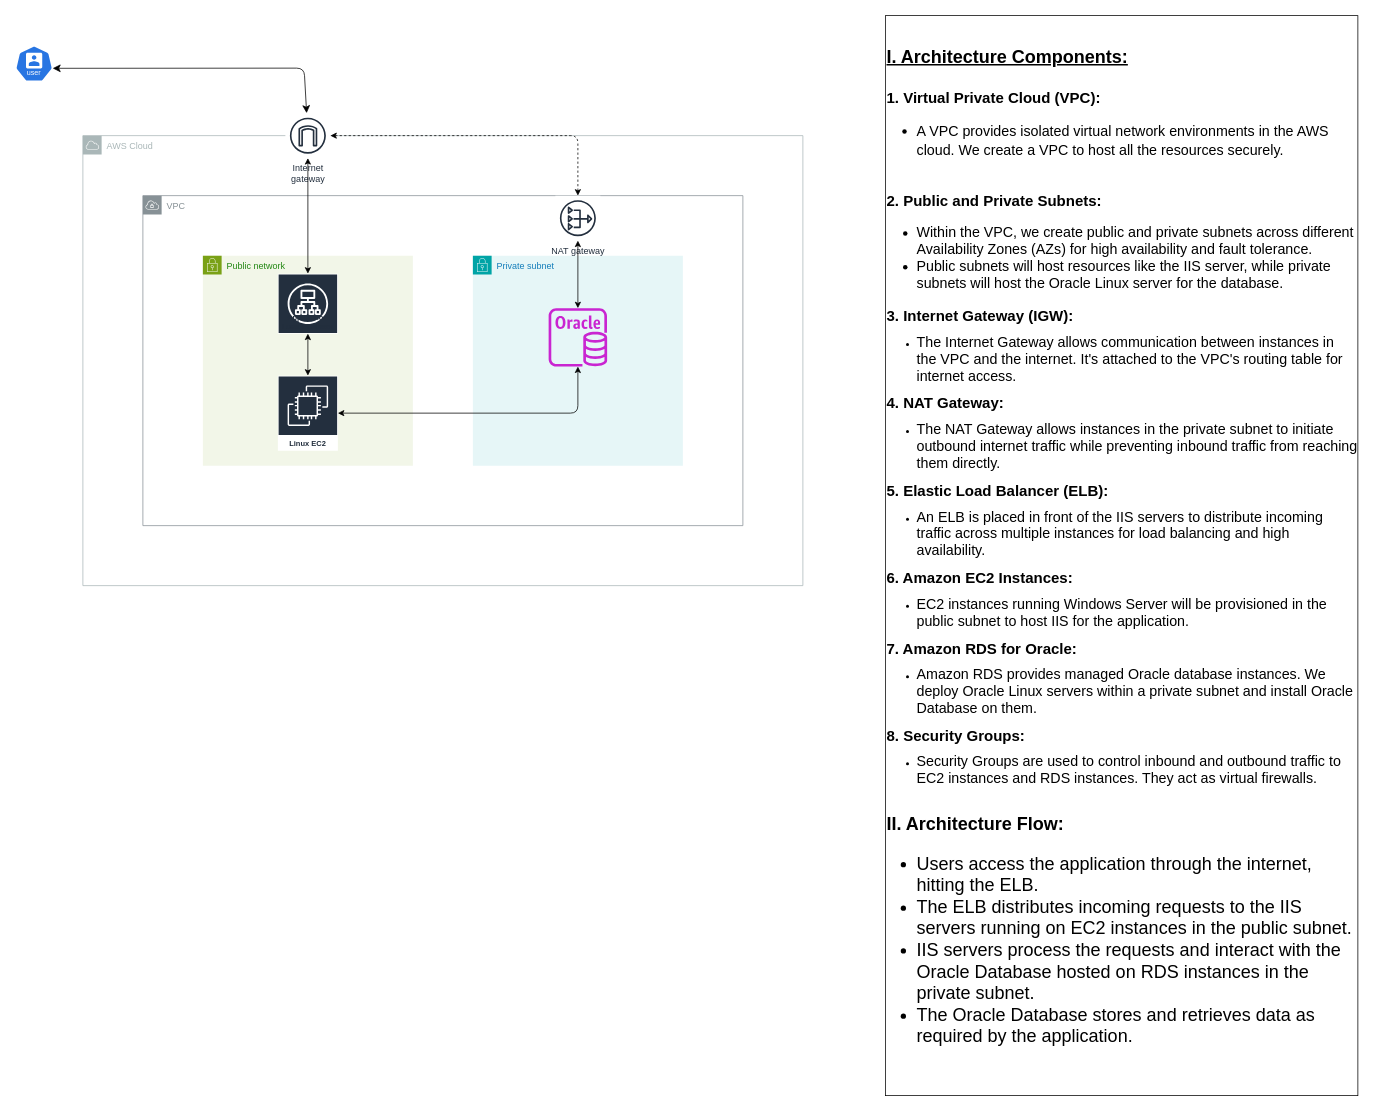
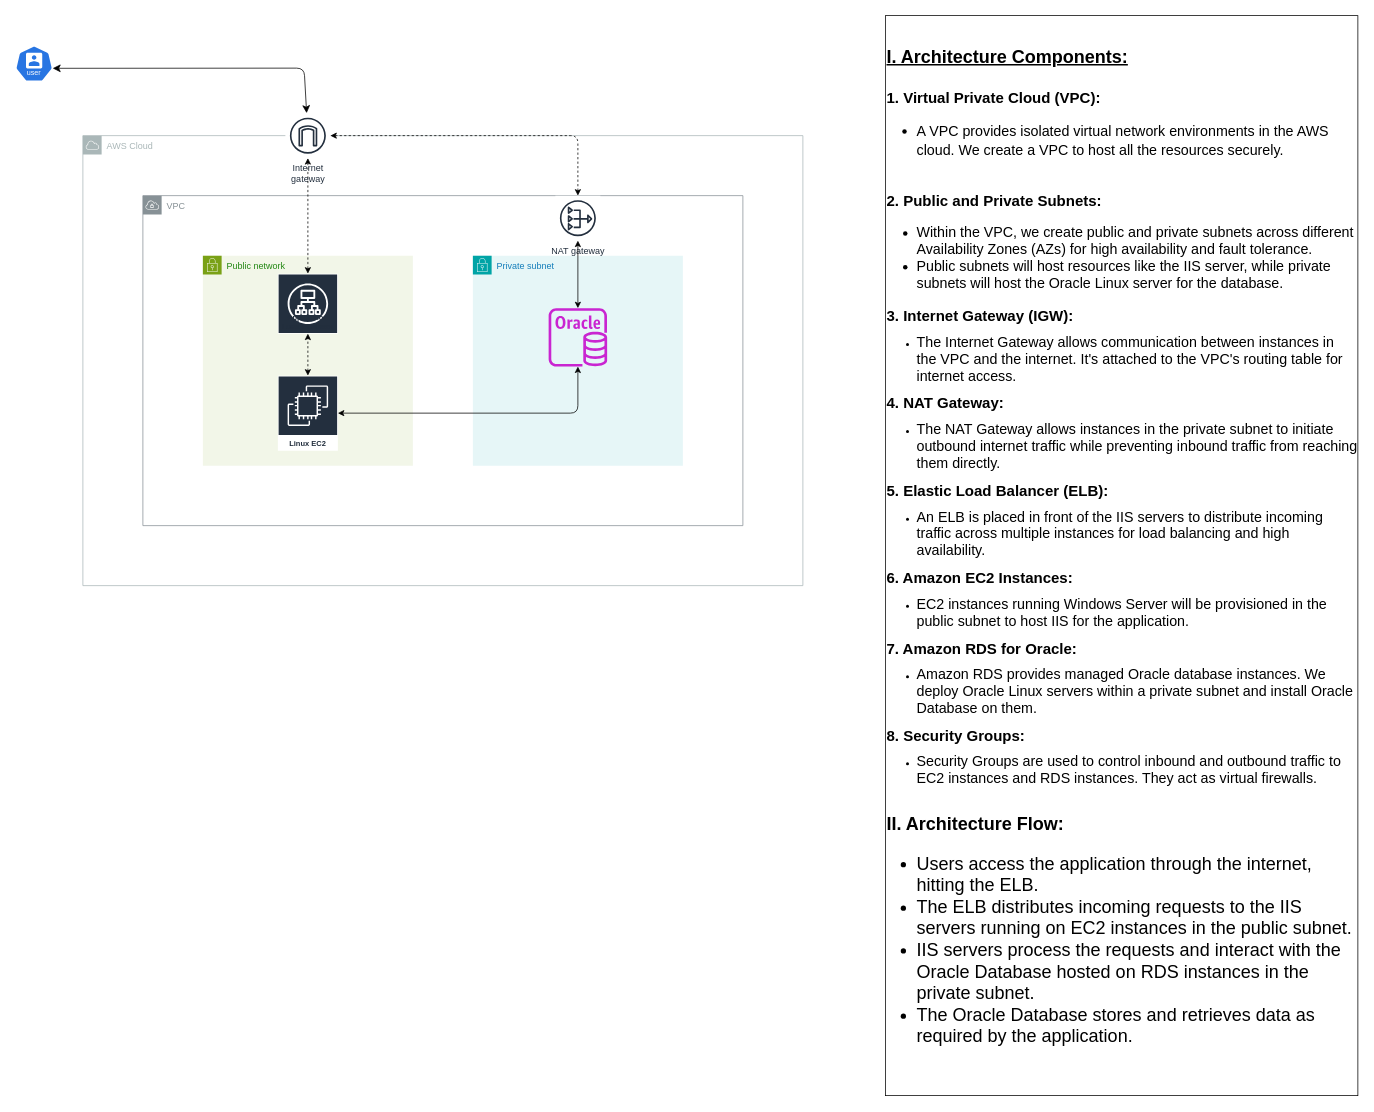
(308, 214) -> (308, 214)
(308, 354) -> (308, 354)
